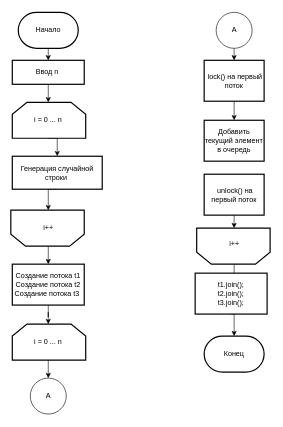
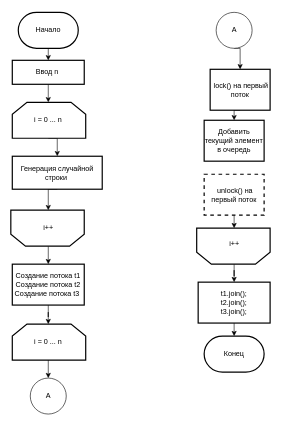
(234, 81) -> (240, 90)
(234, 195) -> (234, 195)
(231, 294) -> (234, 303)
